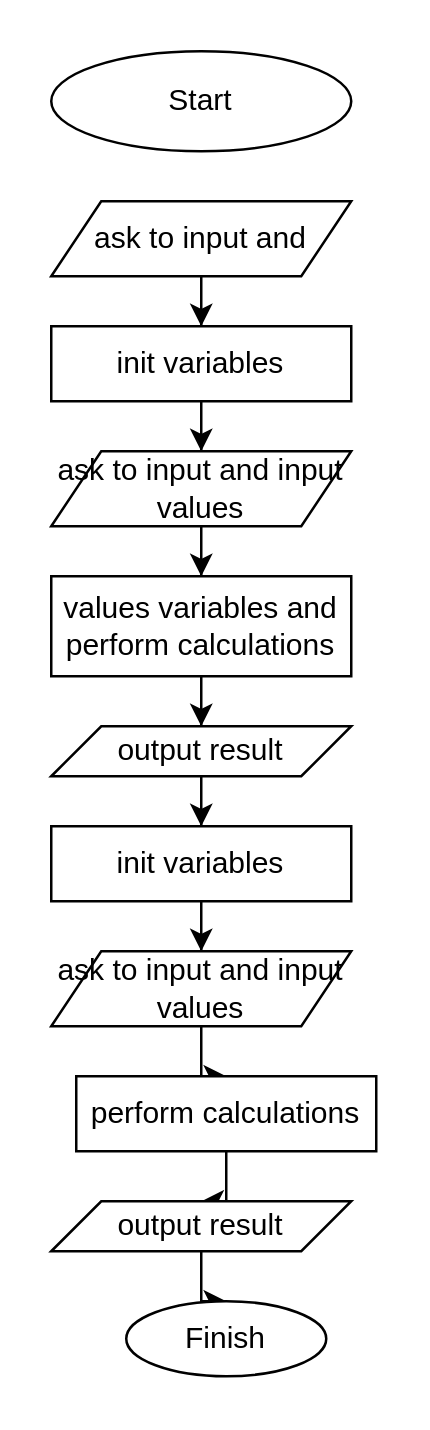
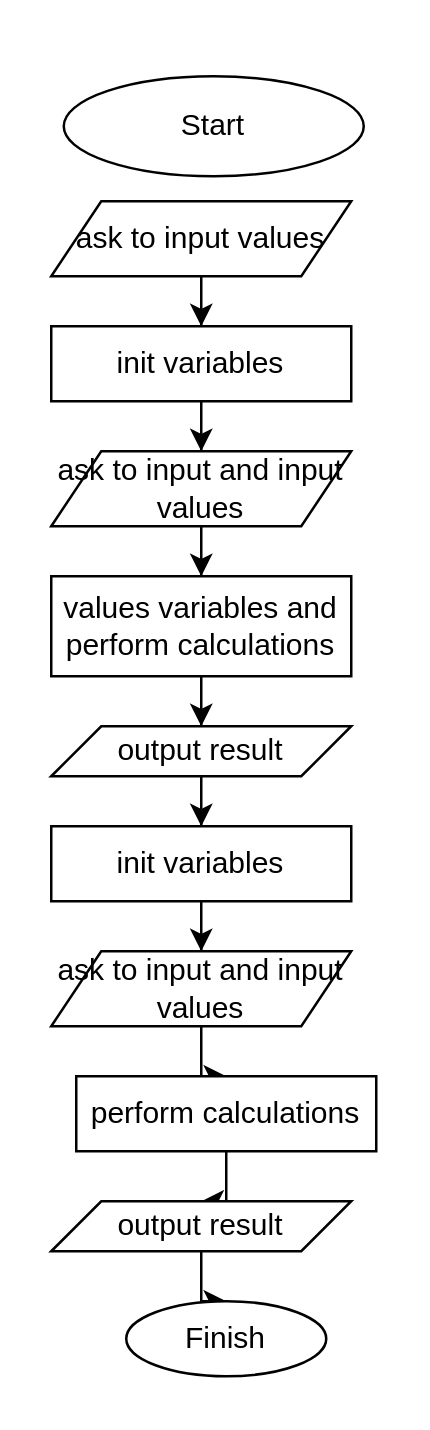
(201, 101) -> (214, 126)
(201, 239) -> (201, 239)
